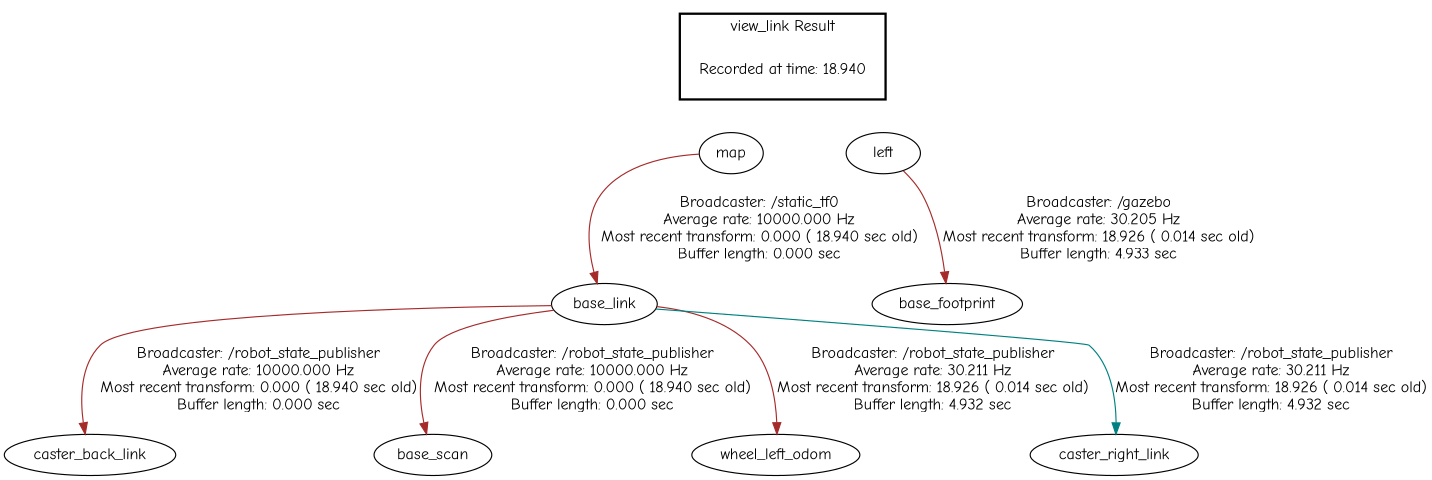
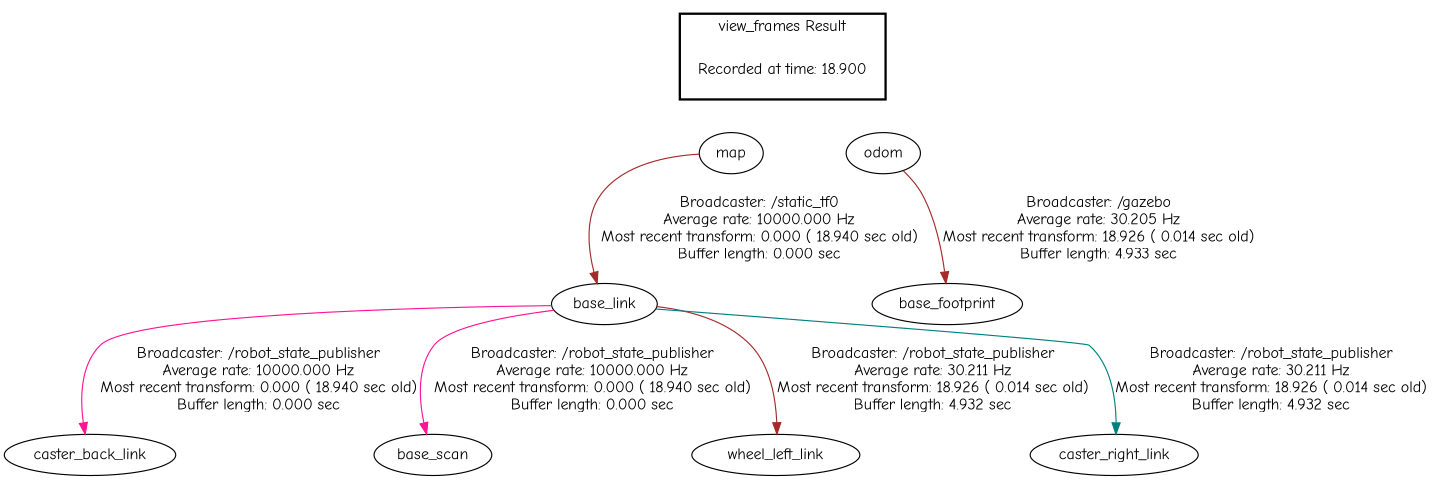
(783, 27) -> (783, 27)
(783, 70) -> (783, 70)
(883, 153) -> (883, 153)
(283, 315) -> (283, 315)
(453, 333) -> (453, 333)
(776, 455) -> (776, 455)
